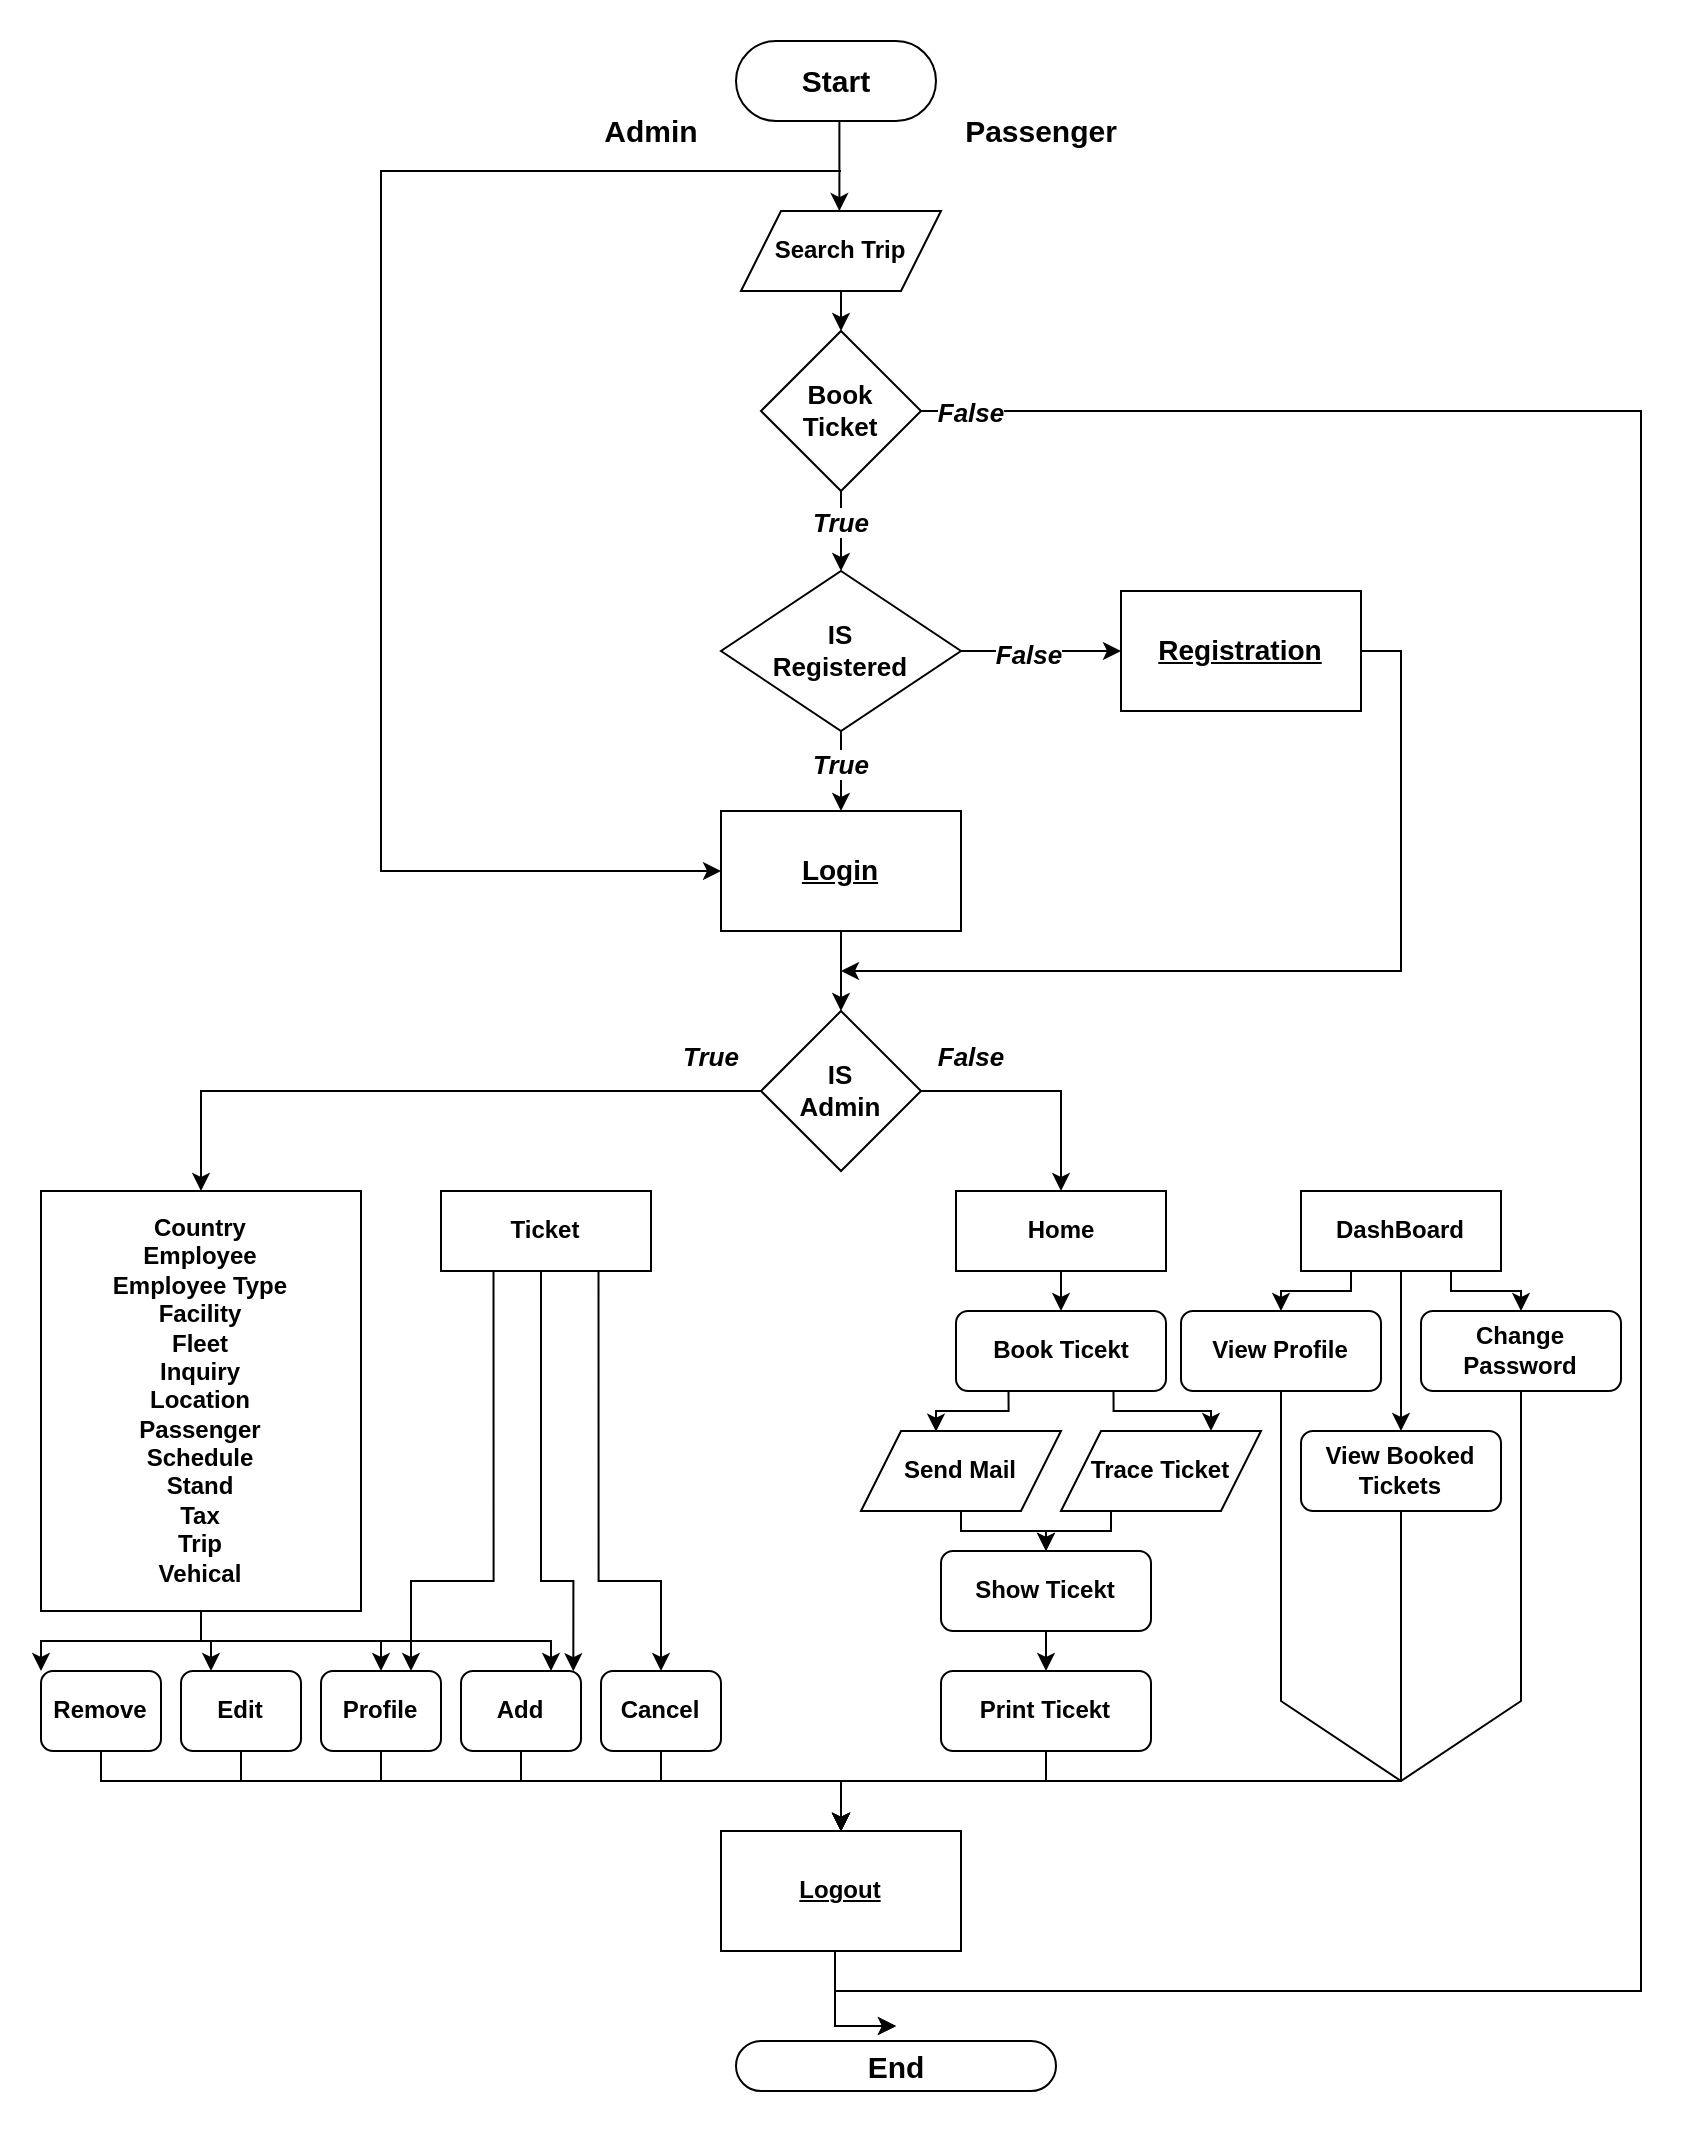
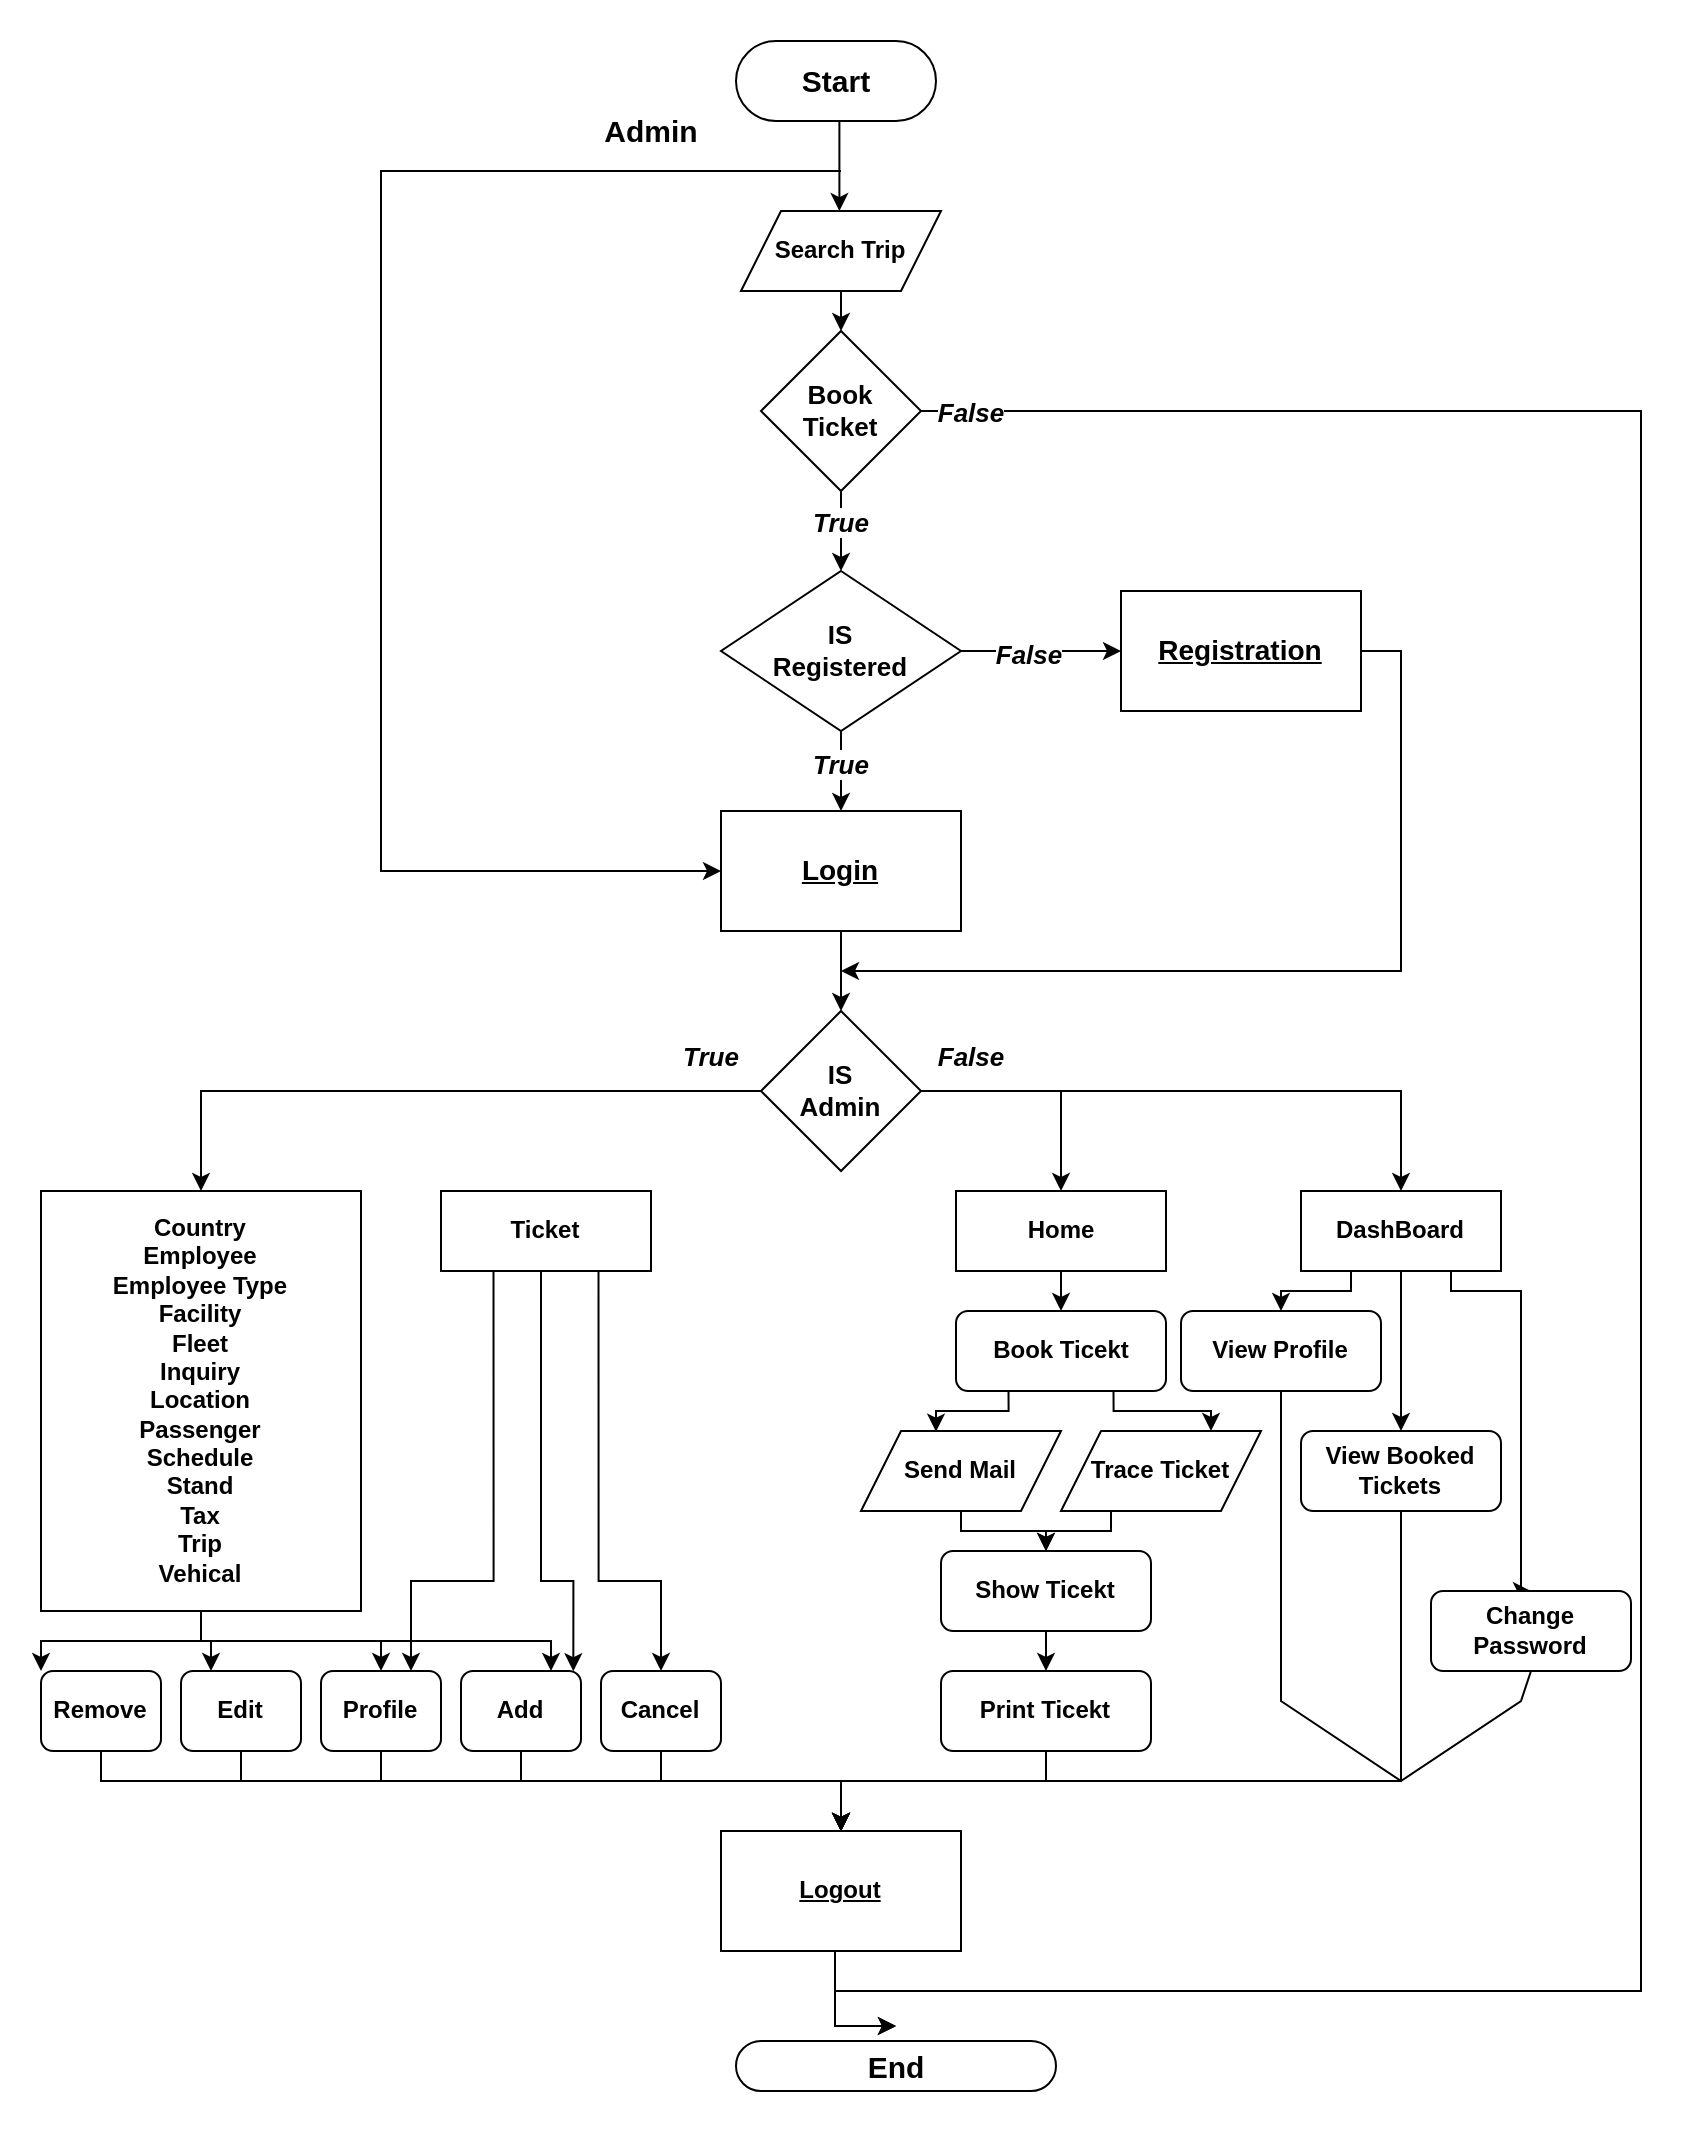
(1041, 131) -> none
none -> (1276, 1091)
(1521, 1351) -> (1531, 1631)
